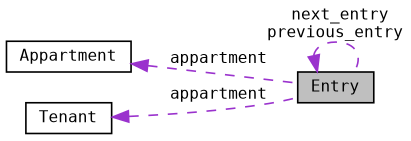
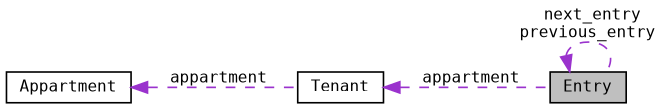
(223, 74) -> (223, 87)
